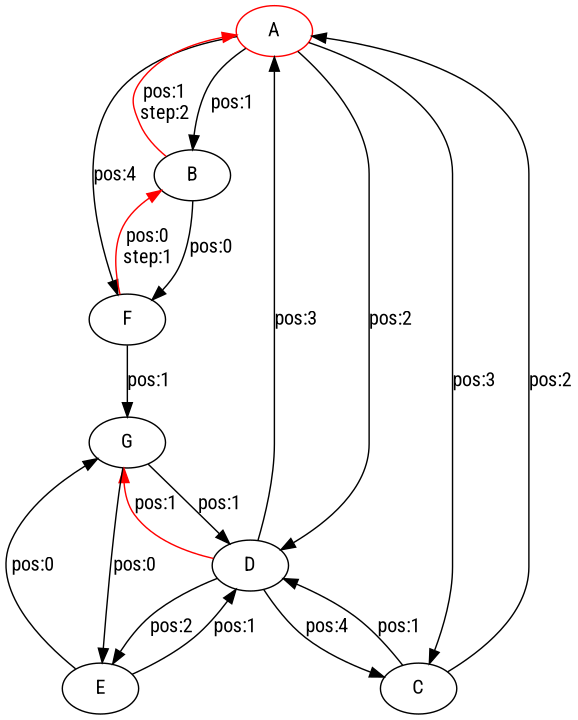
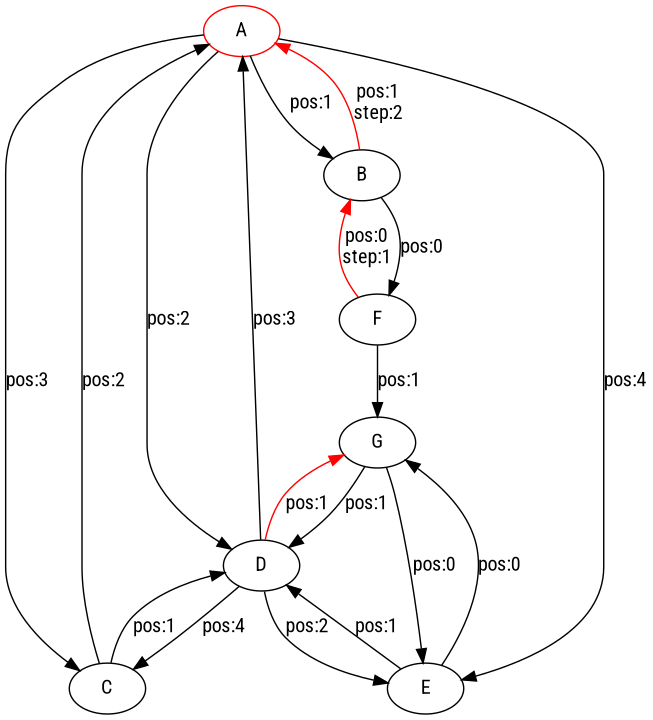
(103, 119) -> (604, 278)
